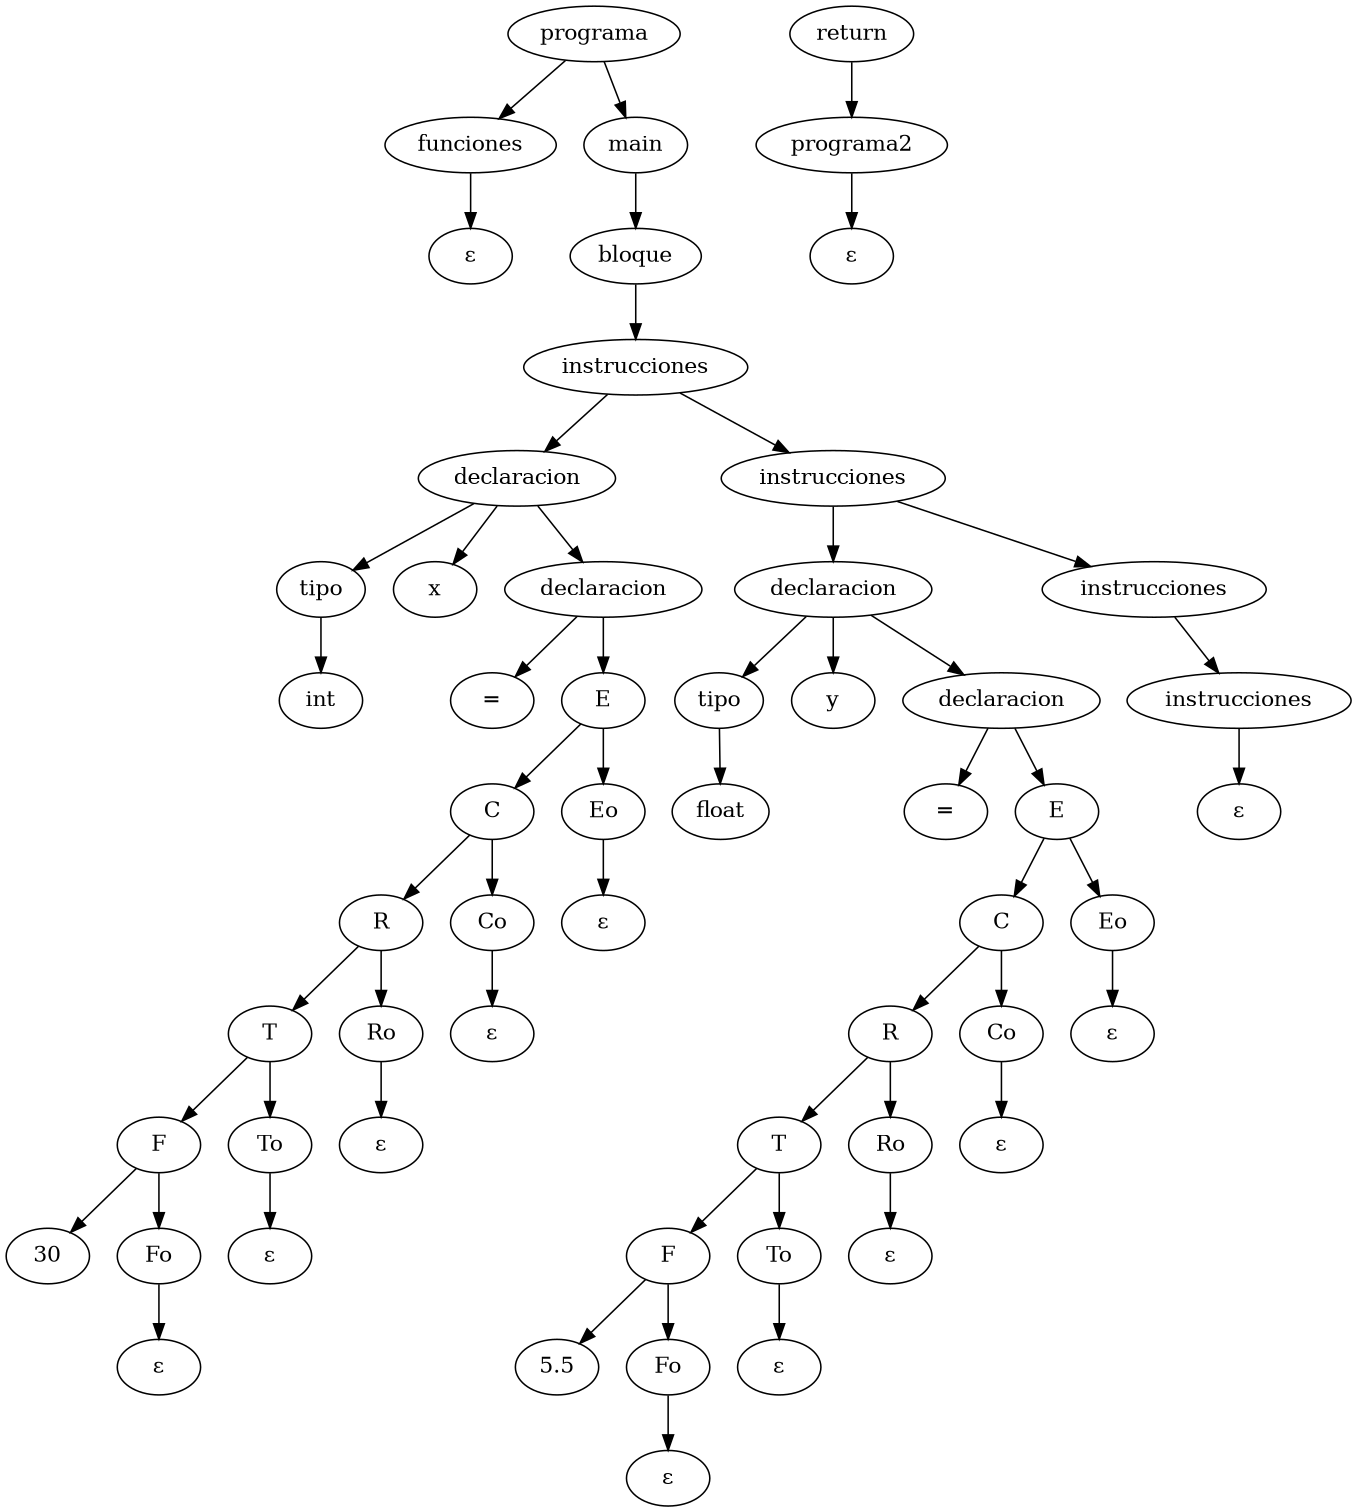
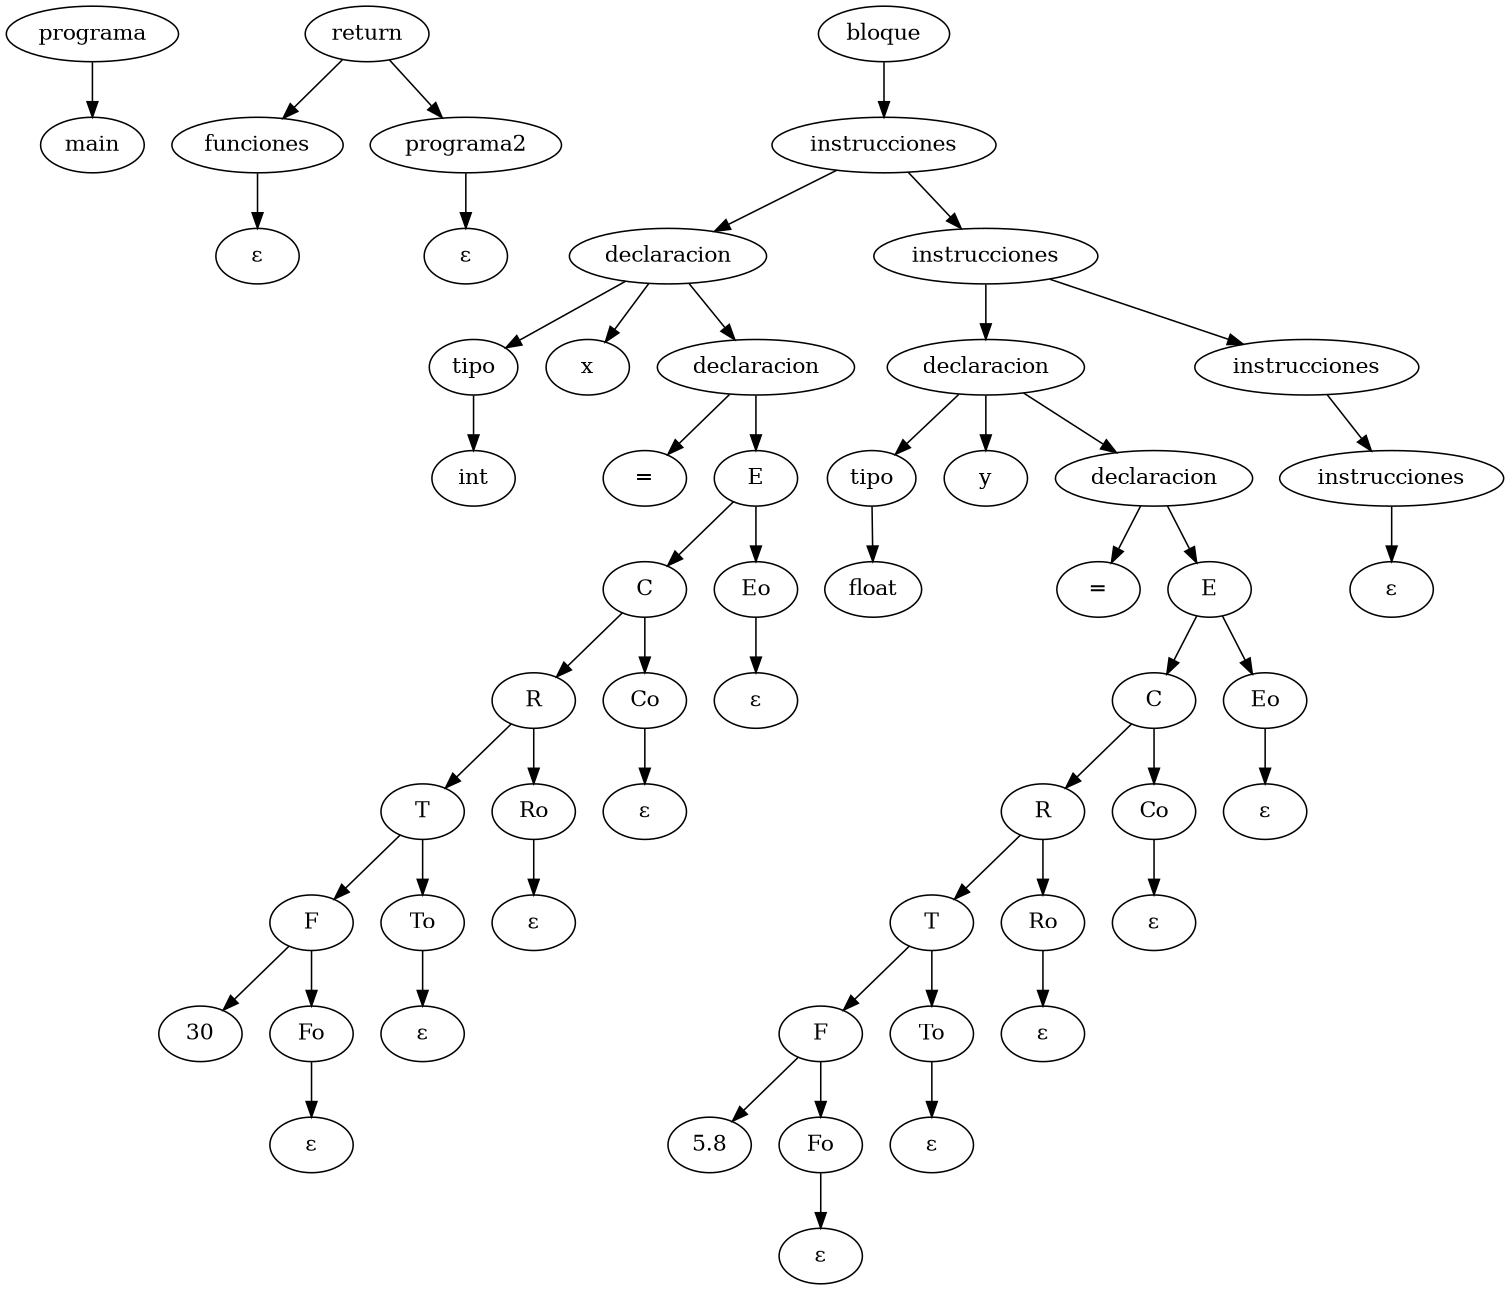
(538, 84) -> (318, 84)
(636, 193) -> none
(557, 1367) -> (710, 1145)
